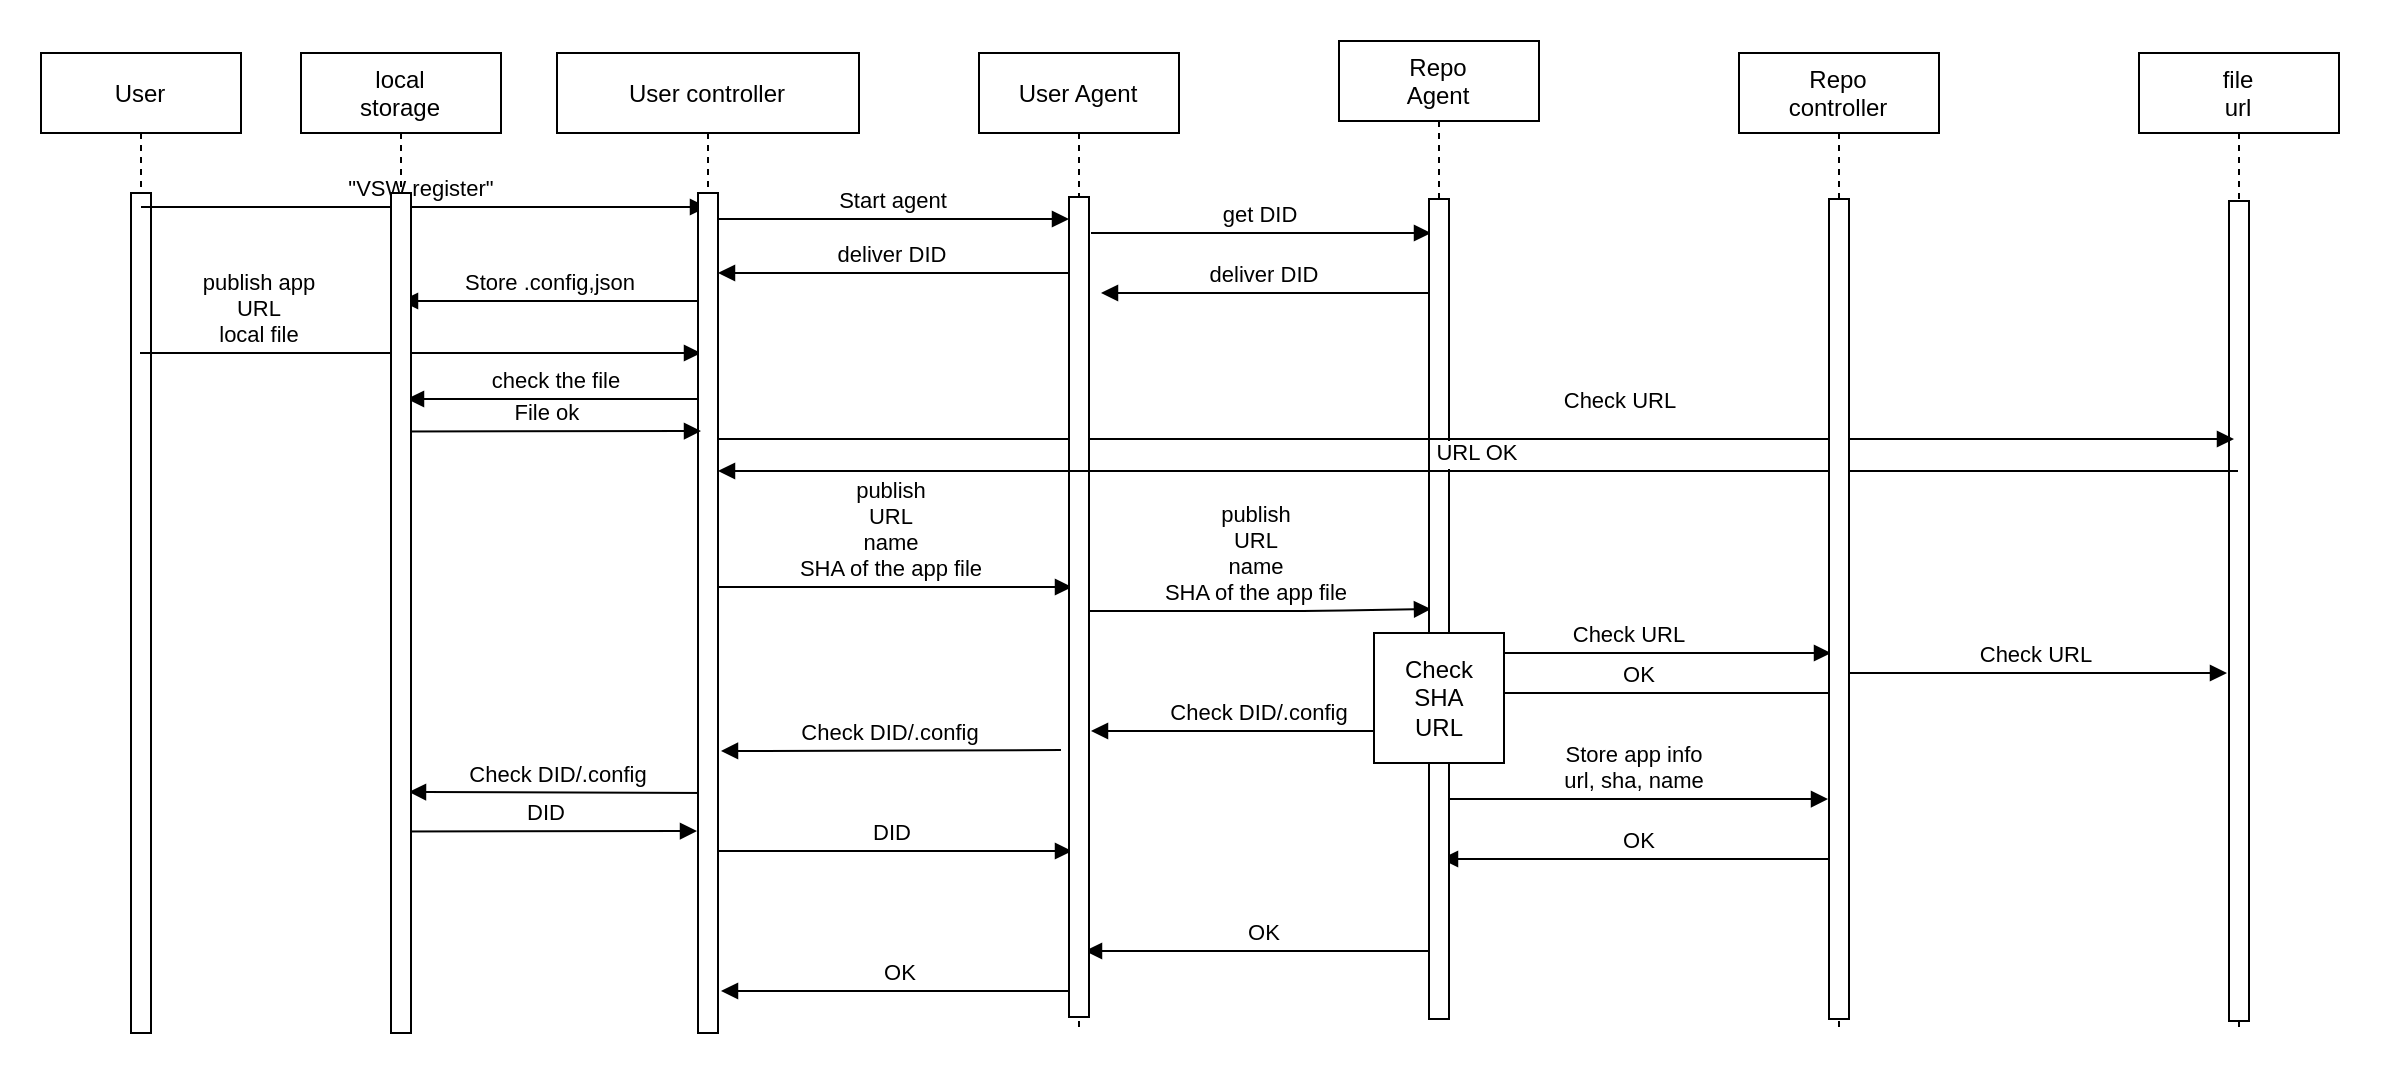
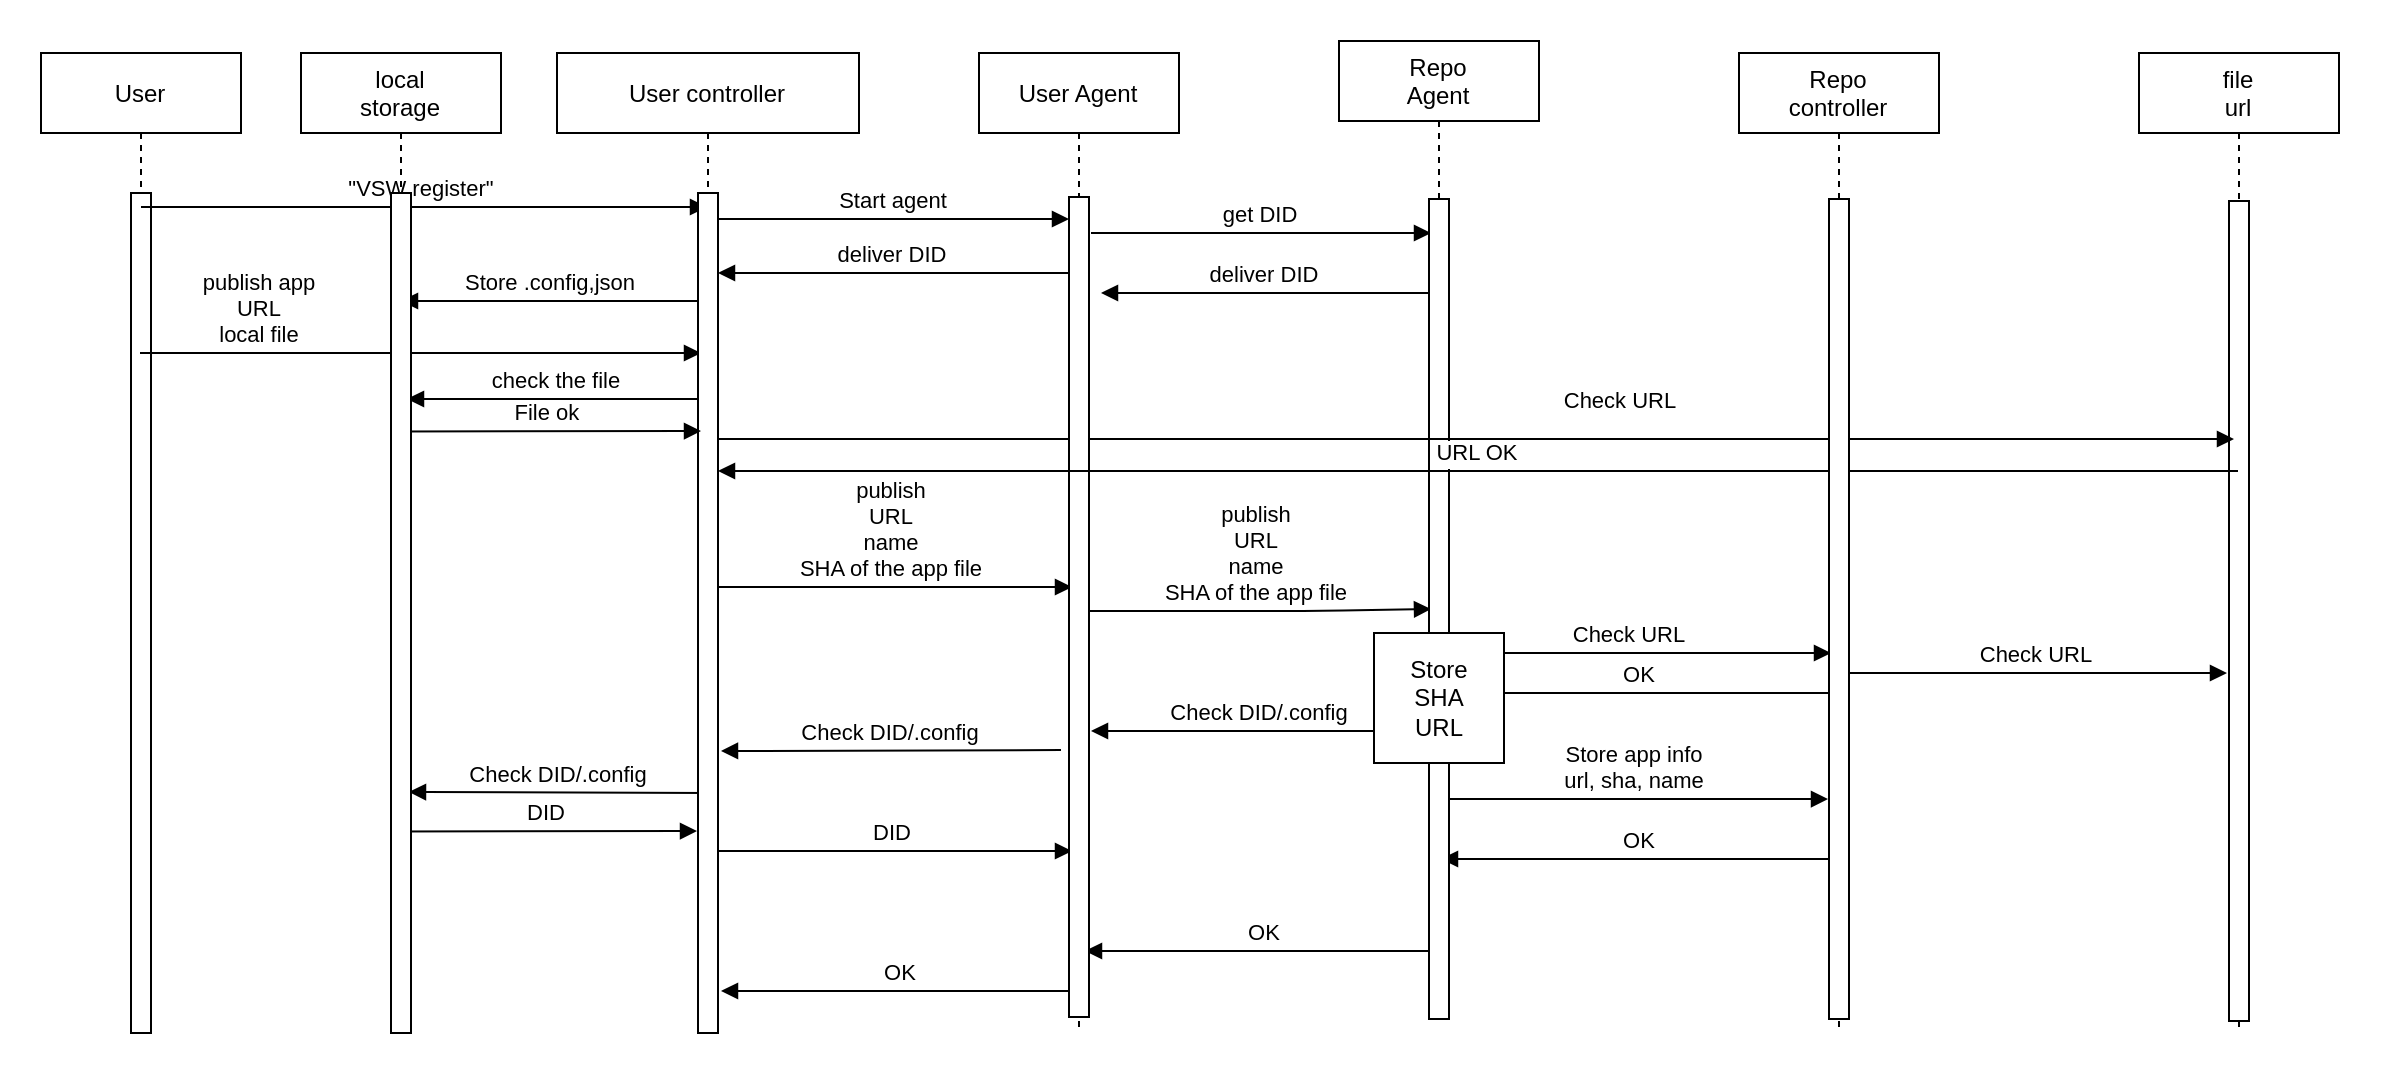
(1440, 699) -> (1440, 699)
